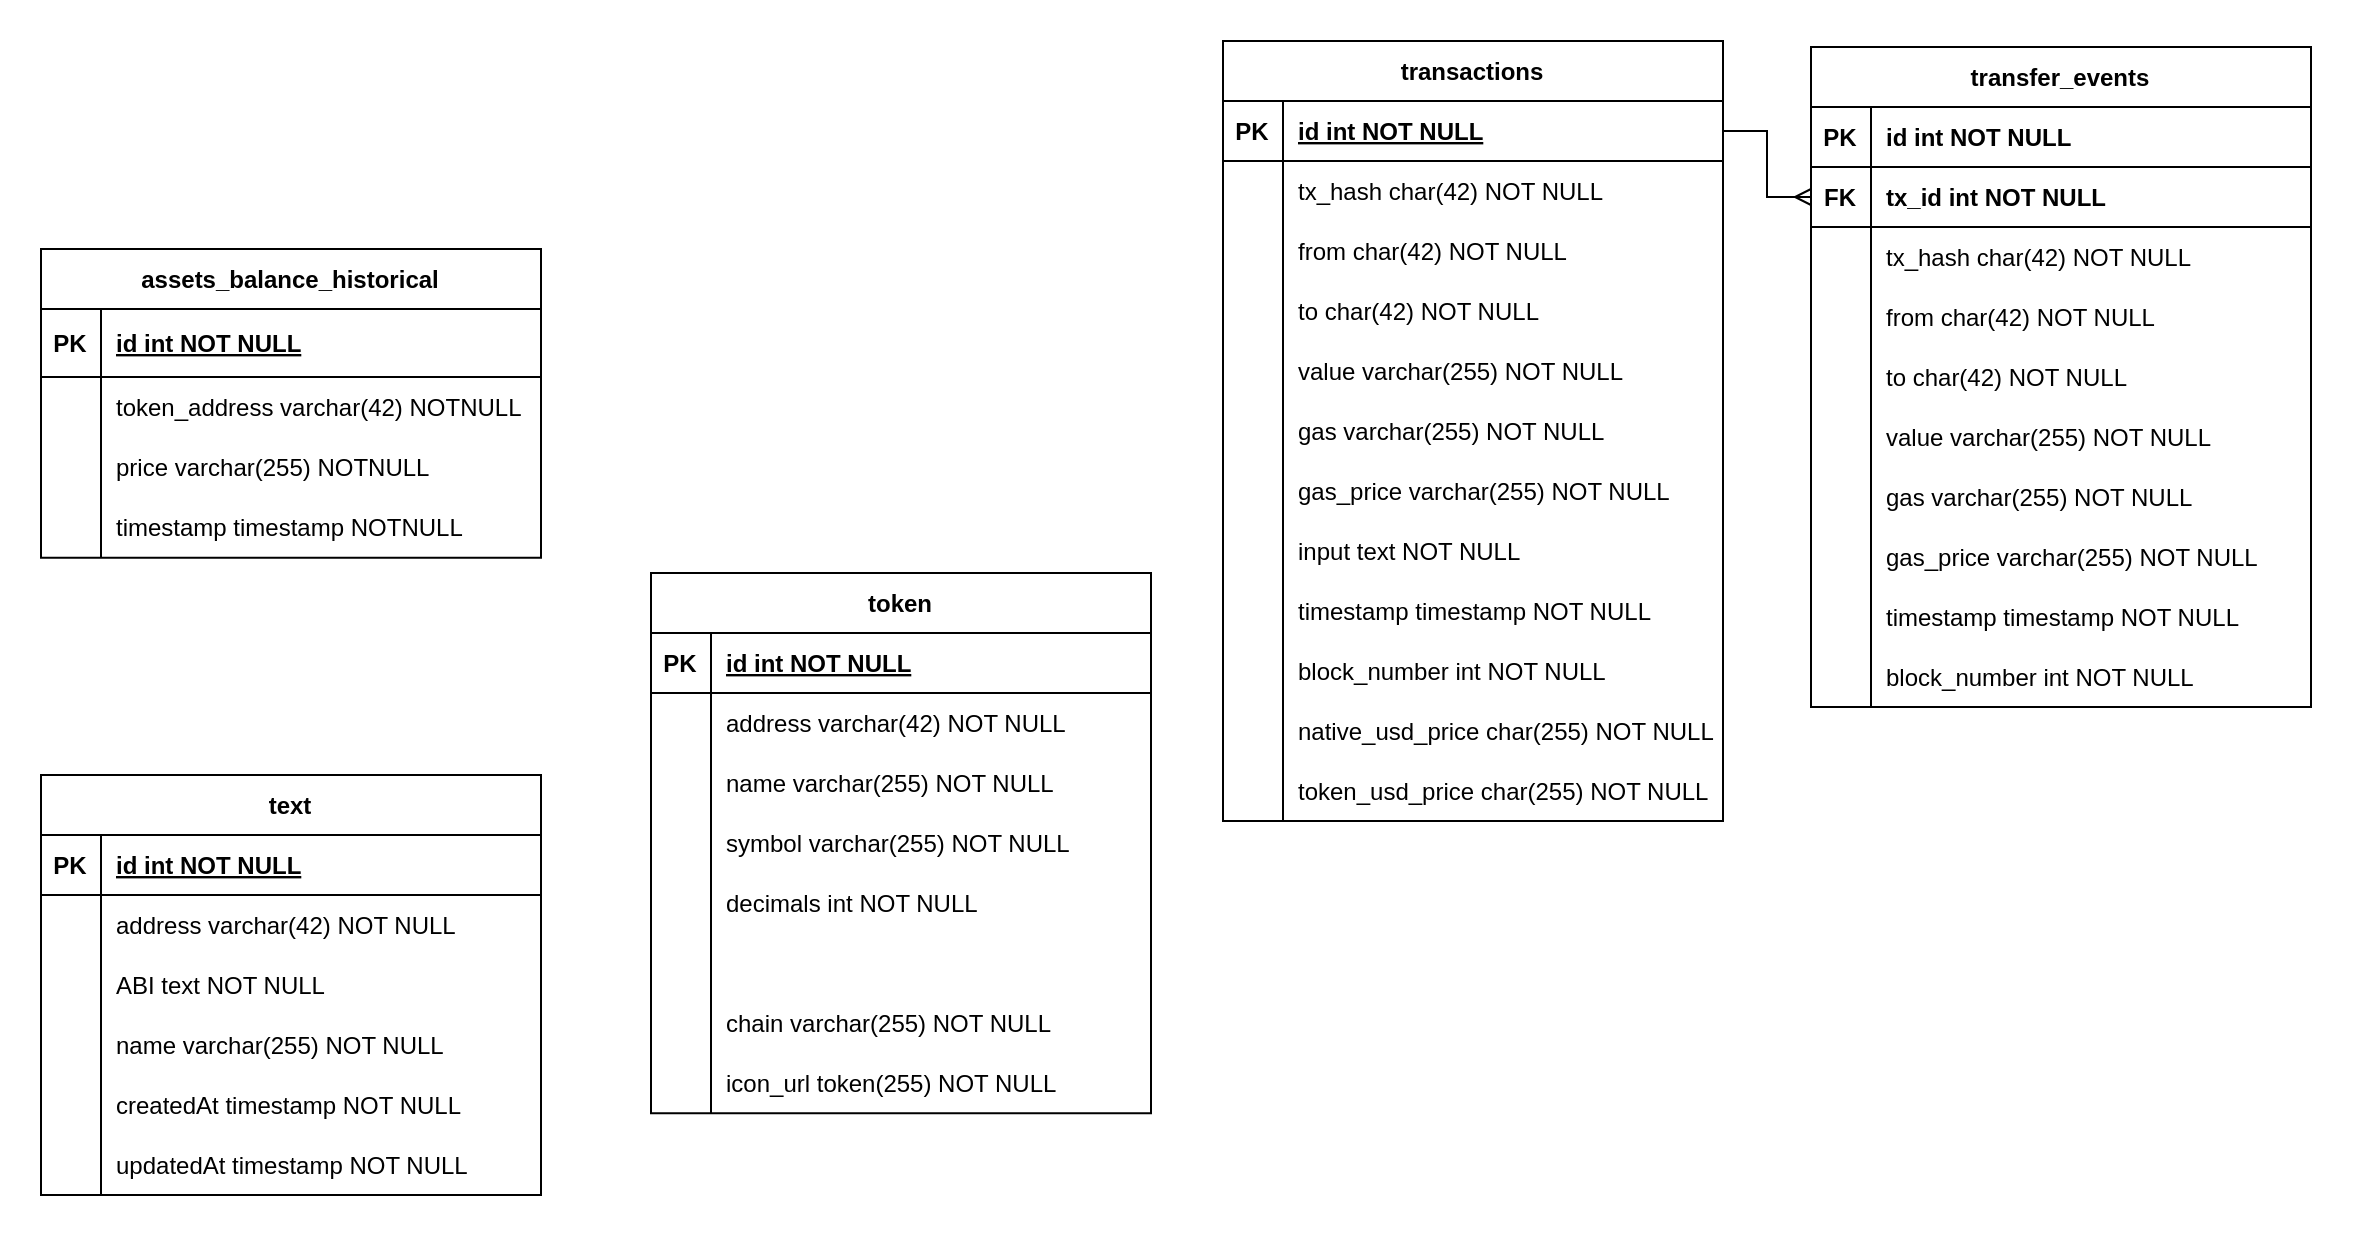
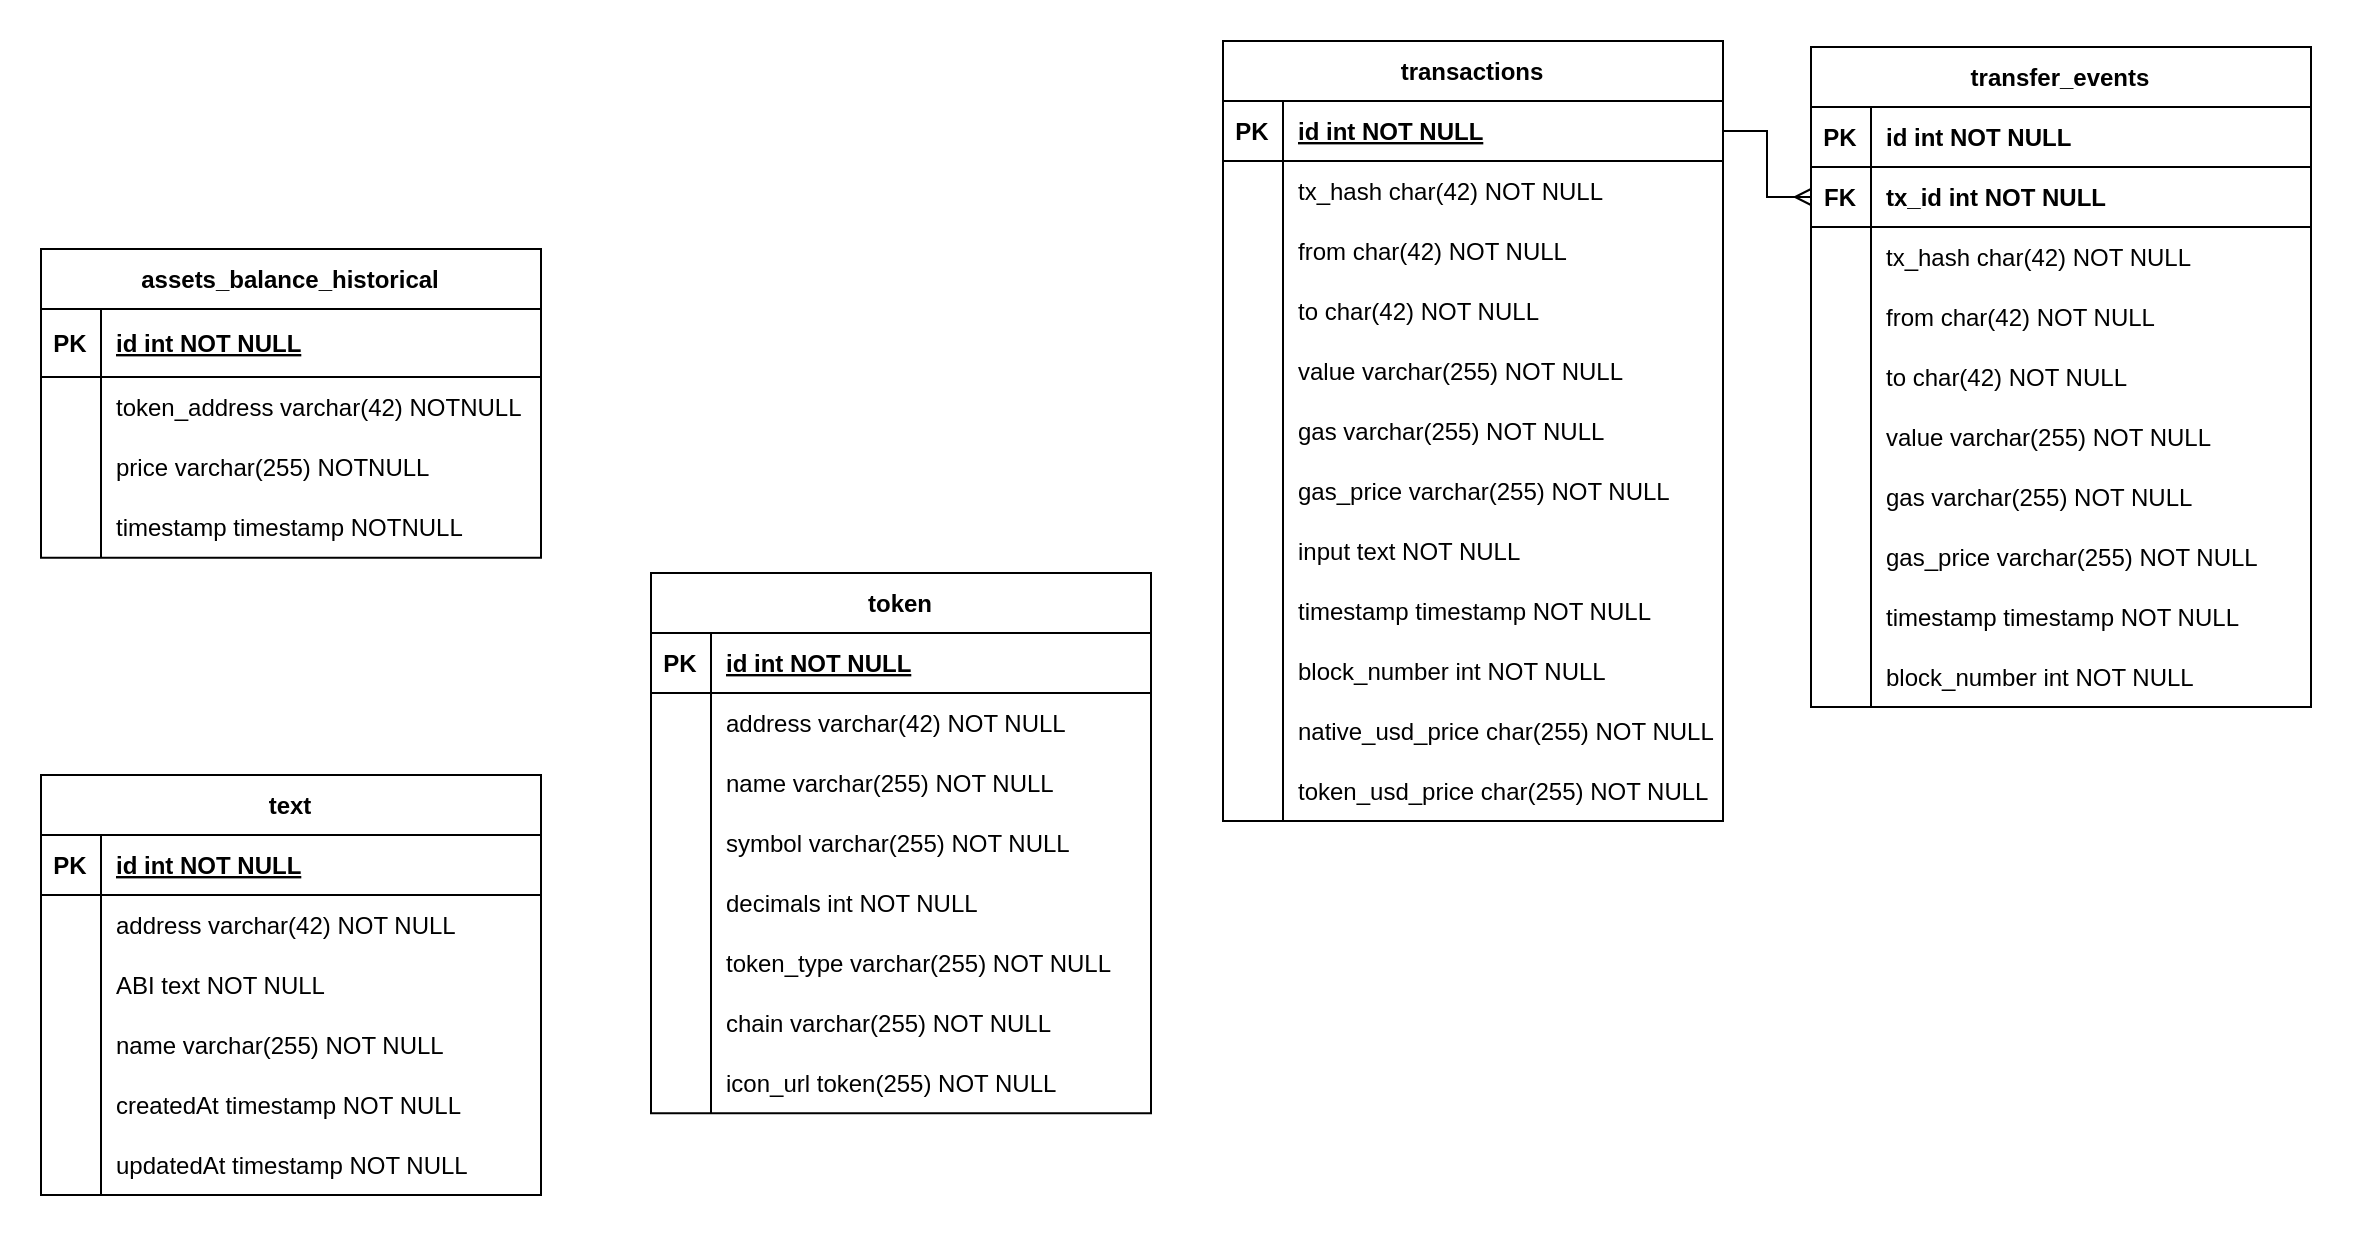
none -> (931, 963)
